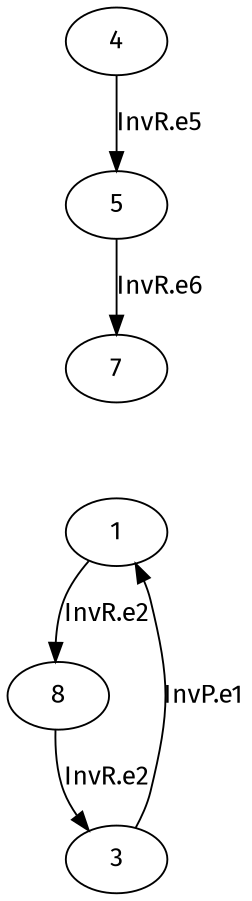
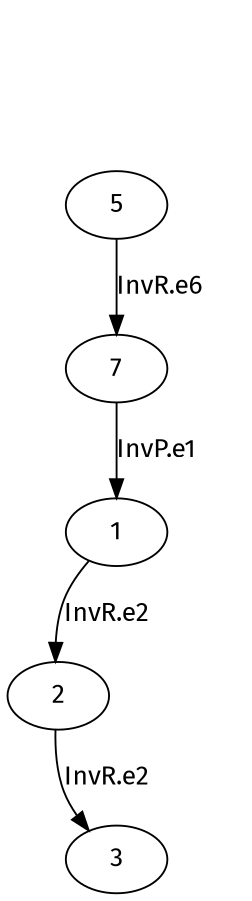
(117, 41) -> none
(58, 696) -> (58, 696)
(165, 705) -> (117, 441)
